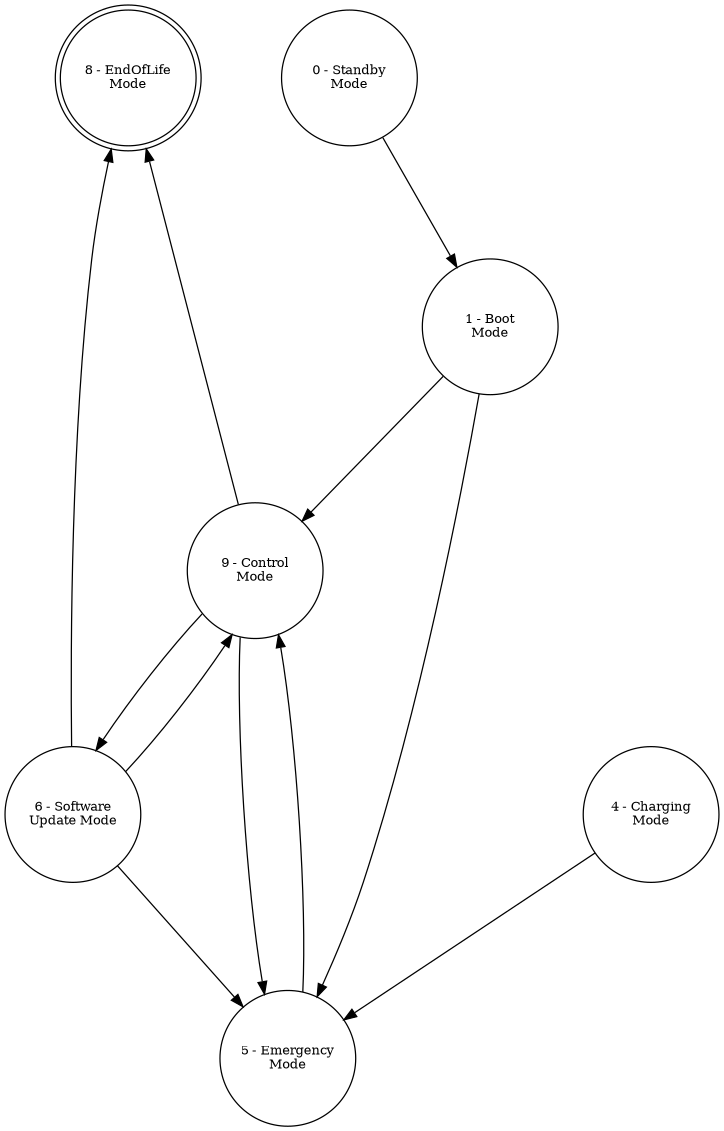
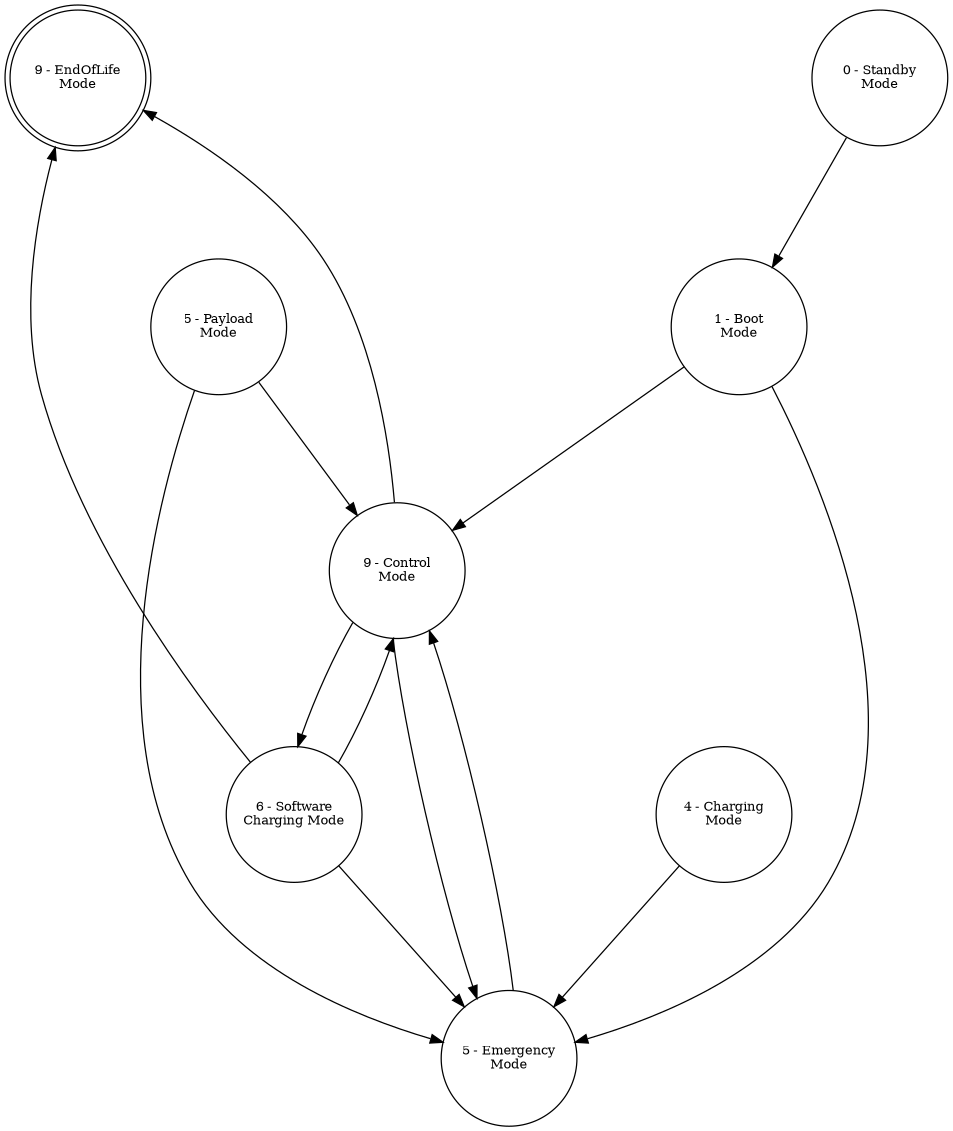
(128, 78) -> (78, 78)
none -> (219, 327)
(73, 814) -> (294, 814)
